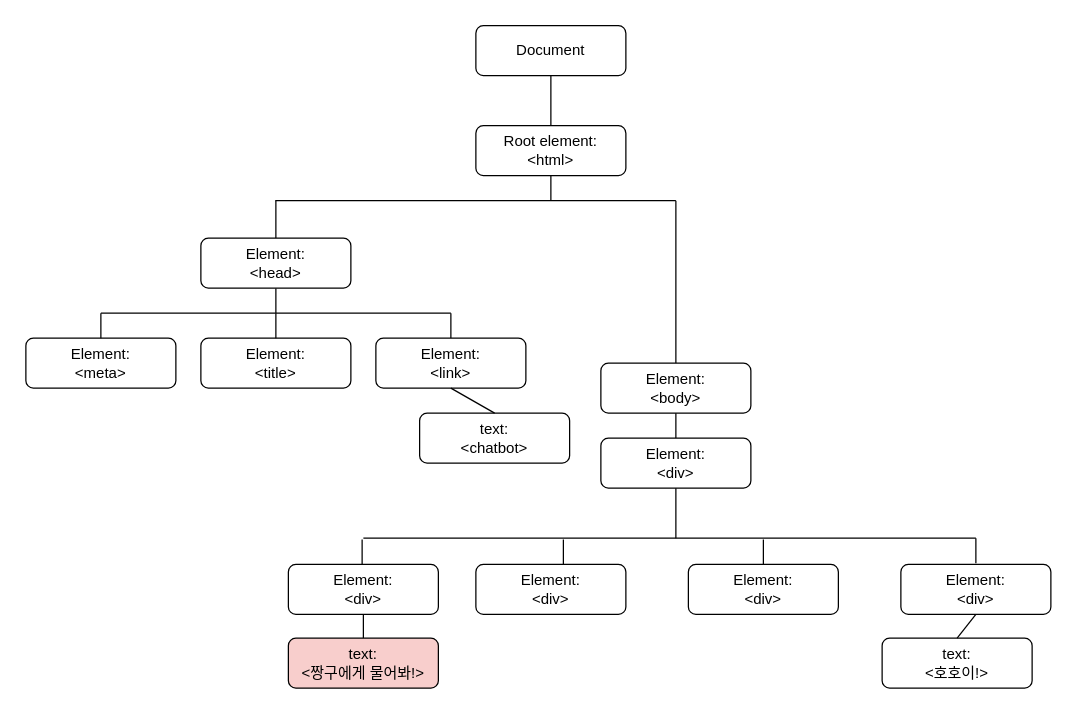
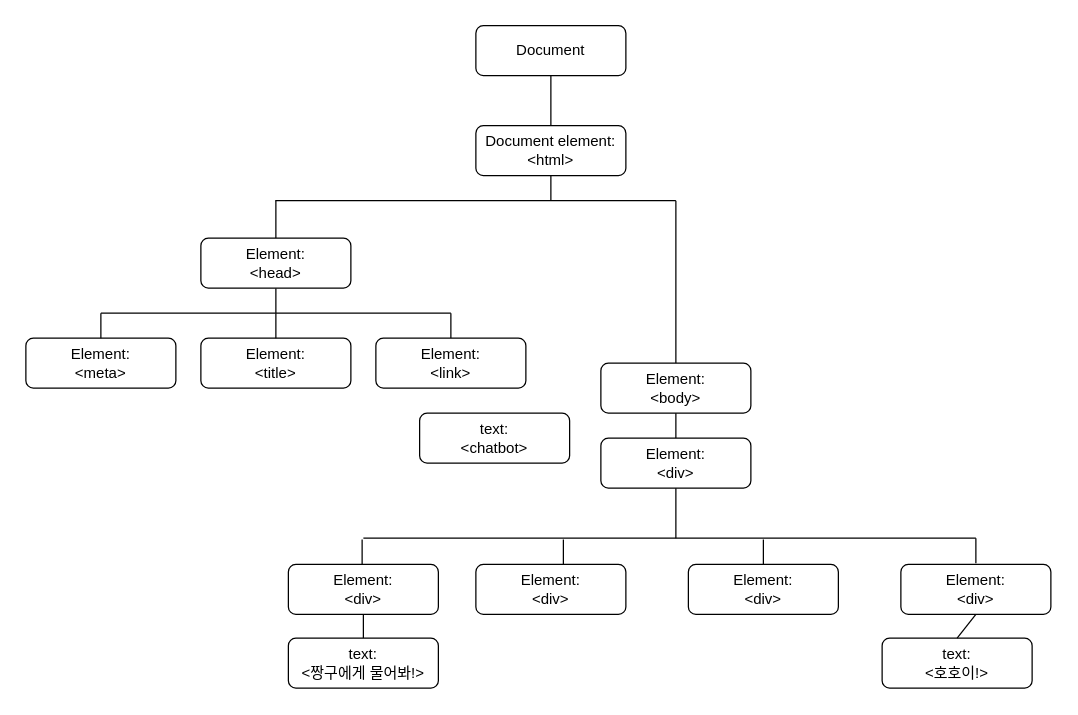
(551, 151) -> (551, 151)
(473, 401) -> none
(363, 663) -> (363, 663)
